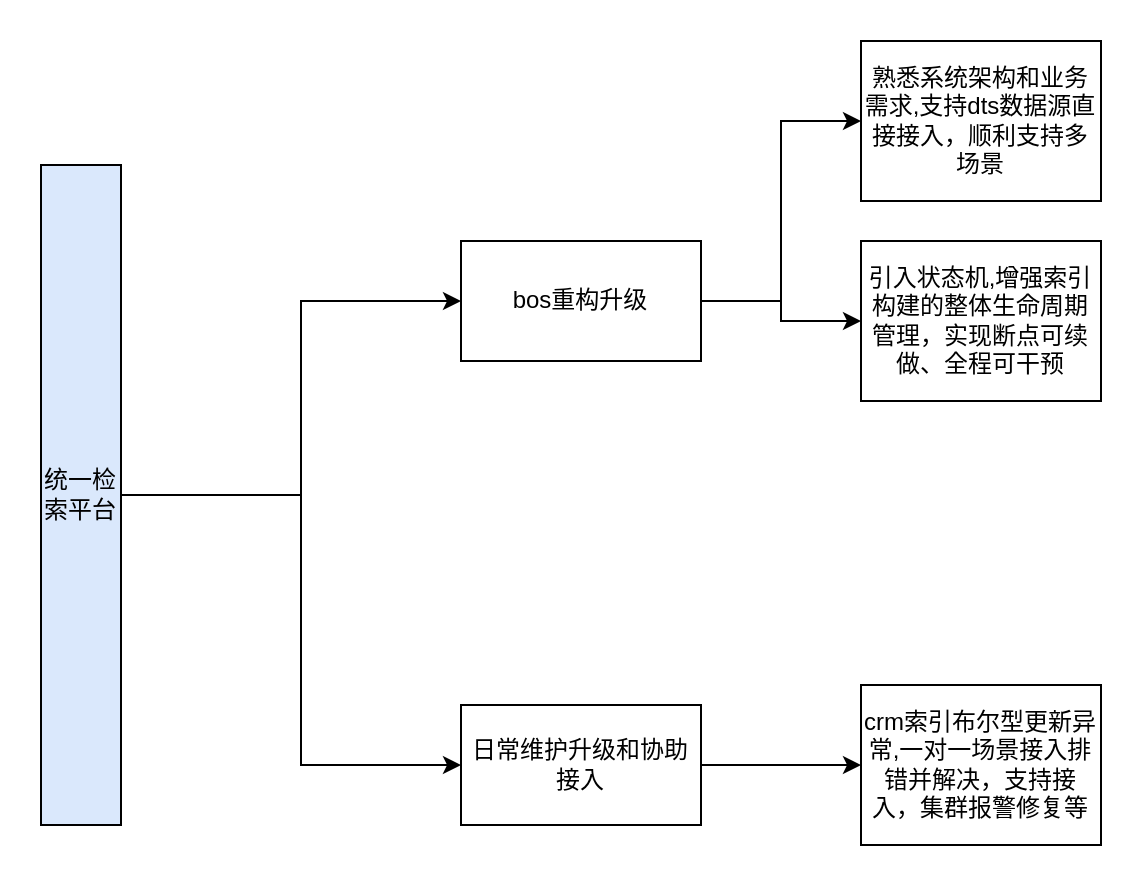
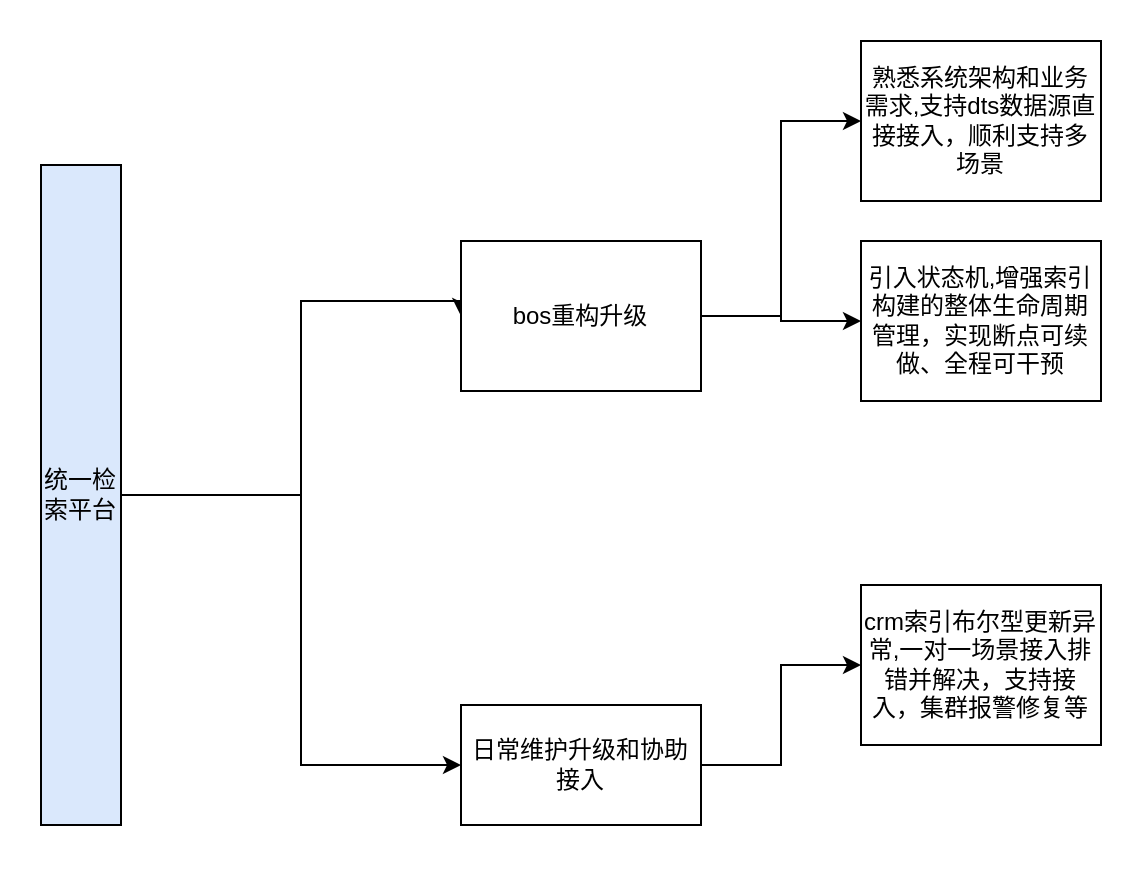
(581, 301) -> (581, 316)
(981, 765) -> (981, 665)
